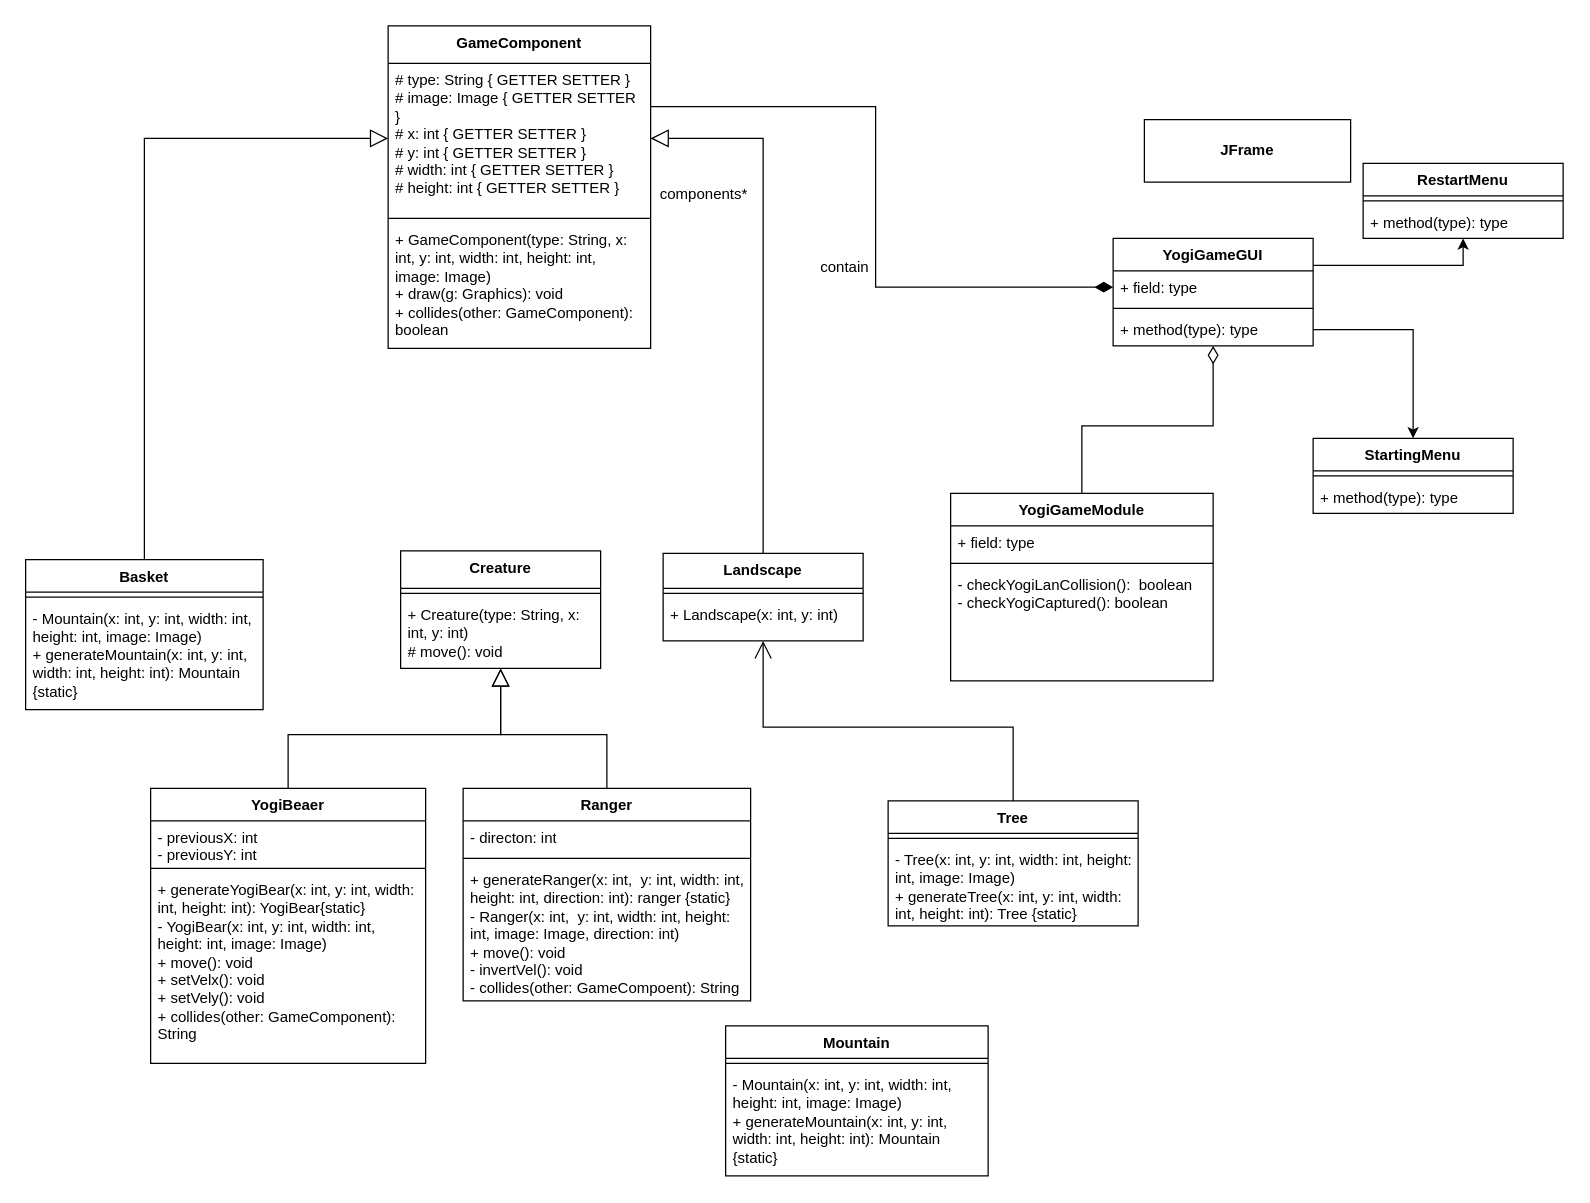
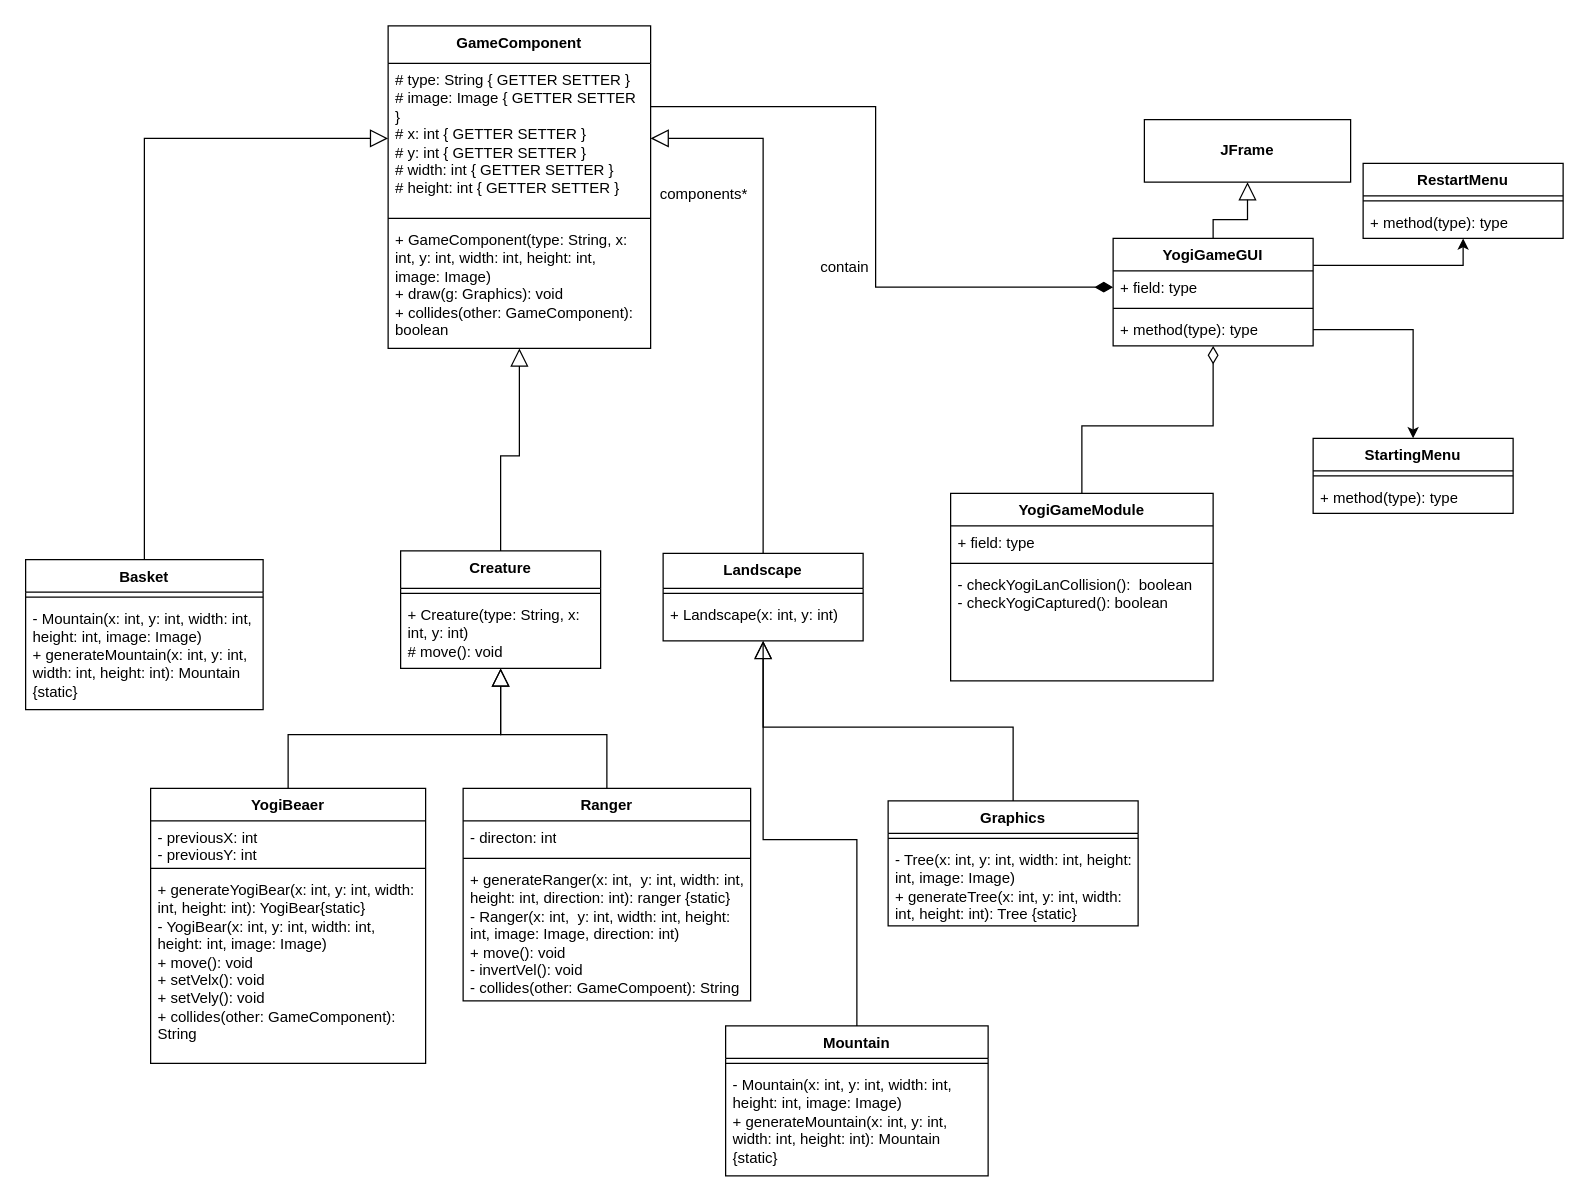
none -> (1231, 219)
none -> (507, 456)
(1013, 818) -> (1013, 818)
none -> (848, 839)
